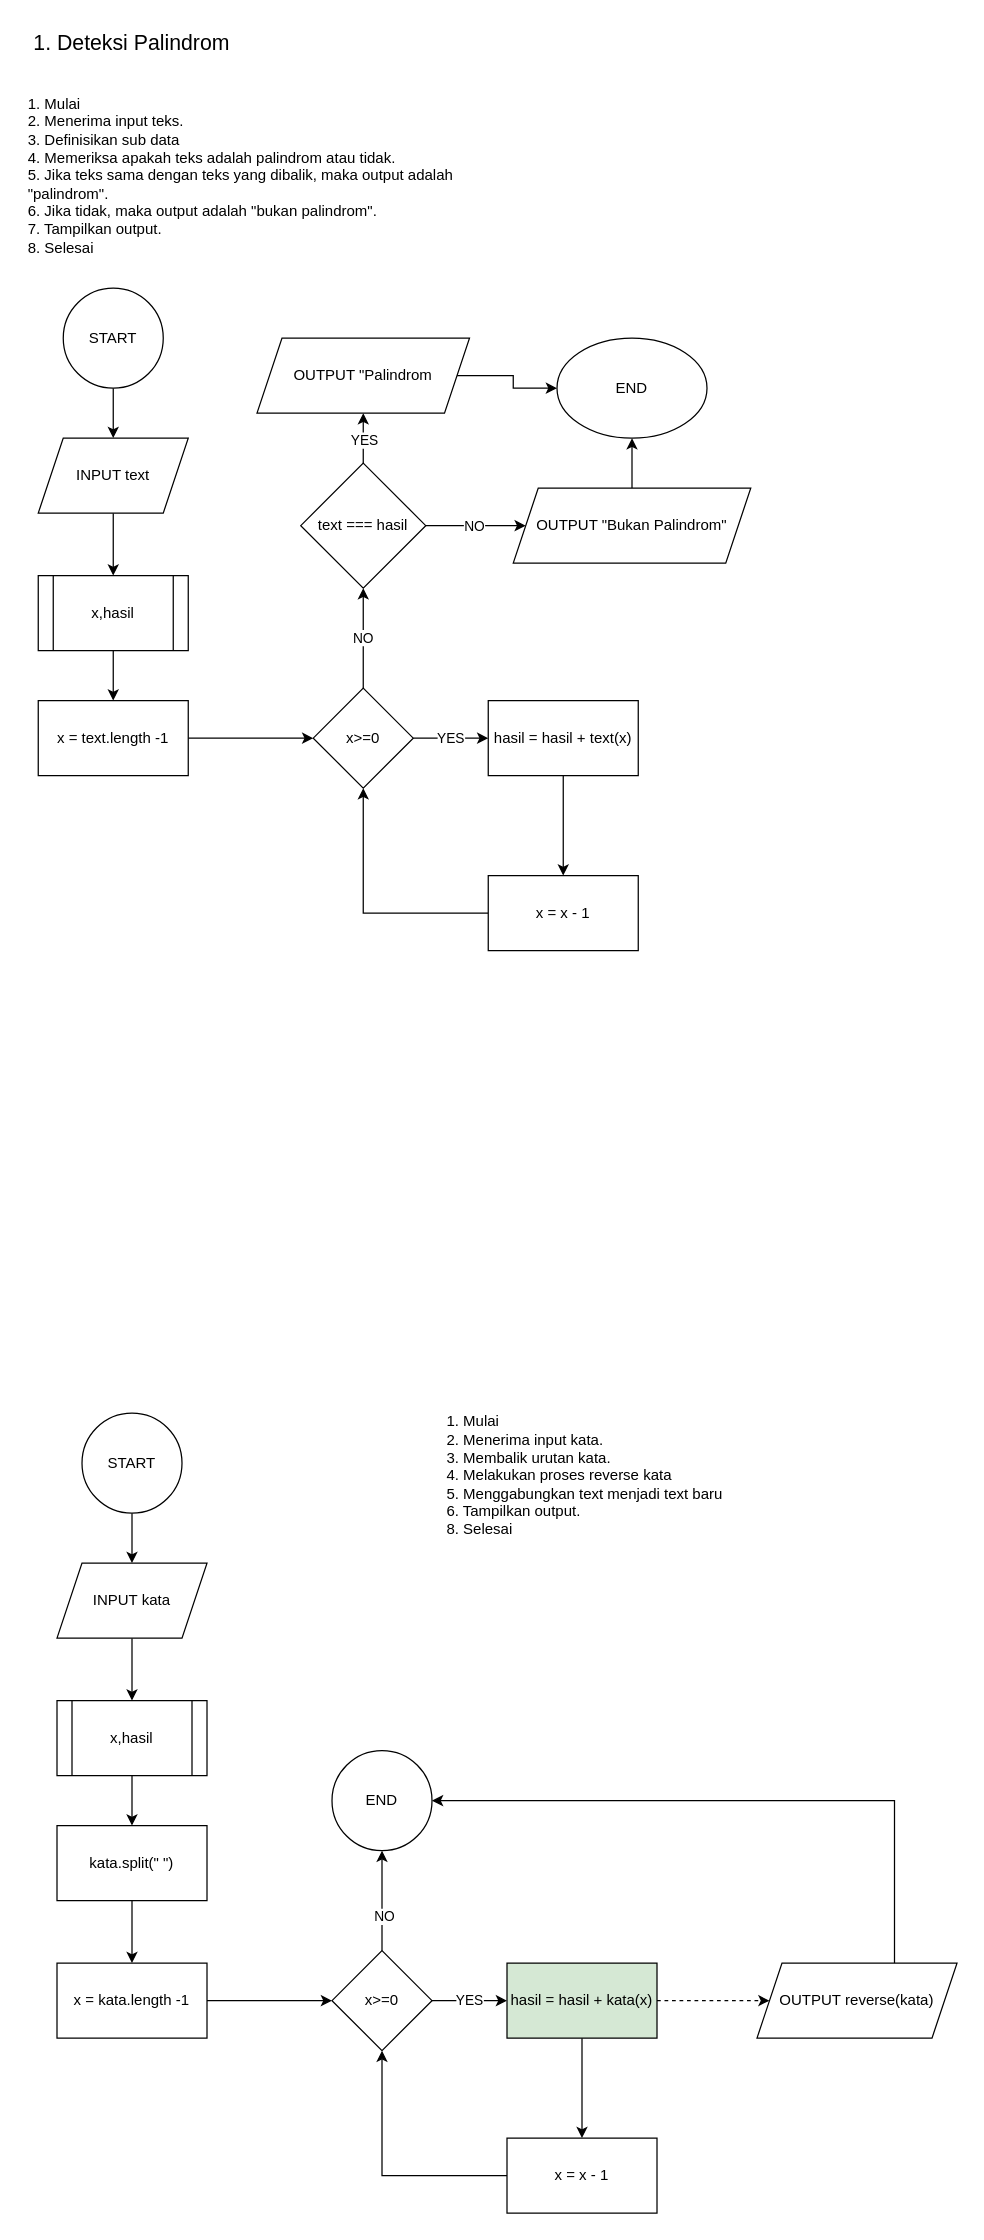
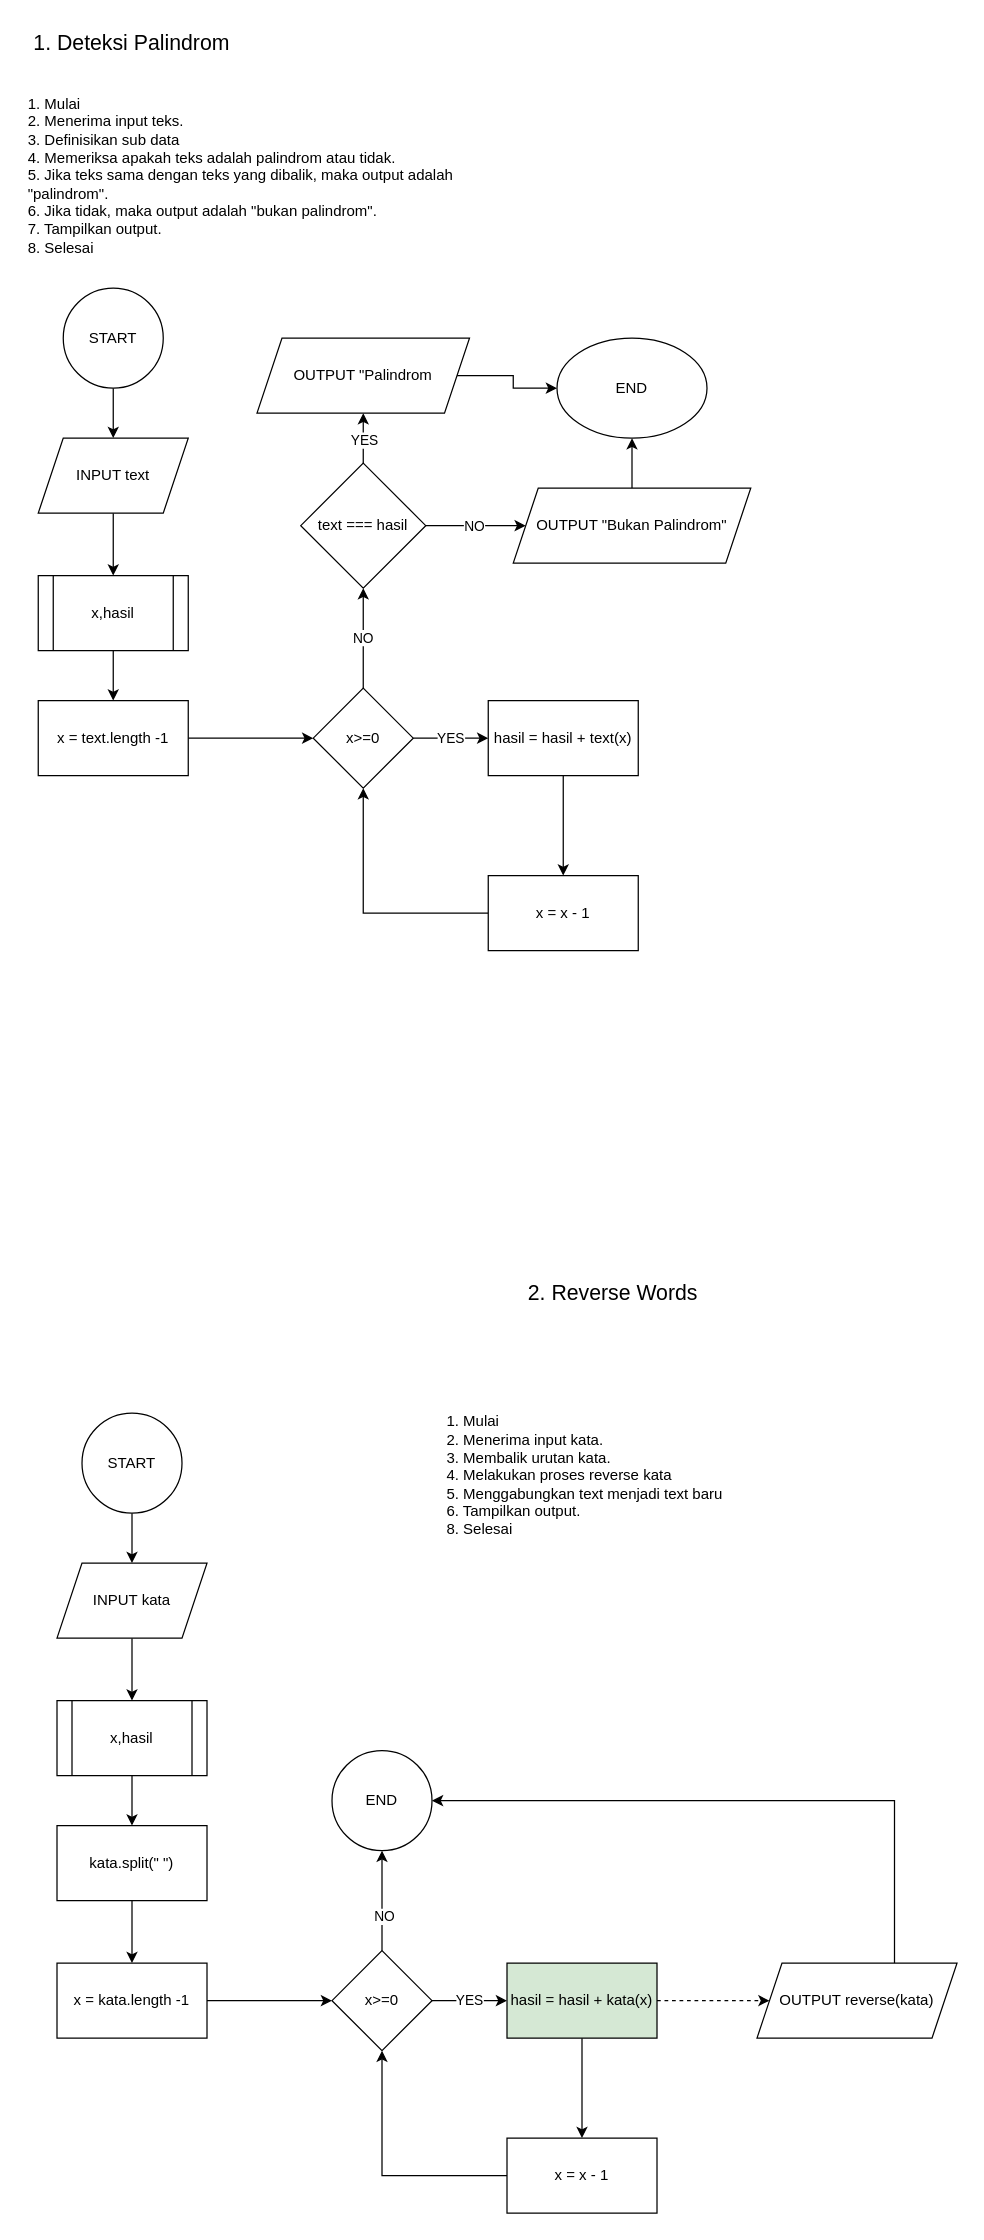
none -> (613, 1294)
